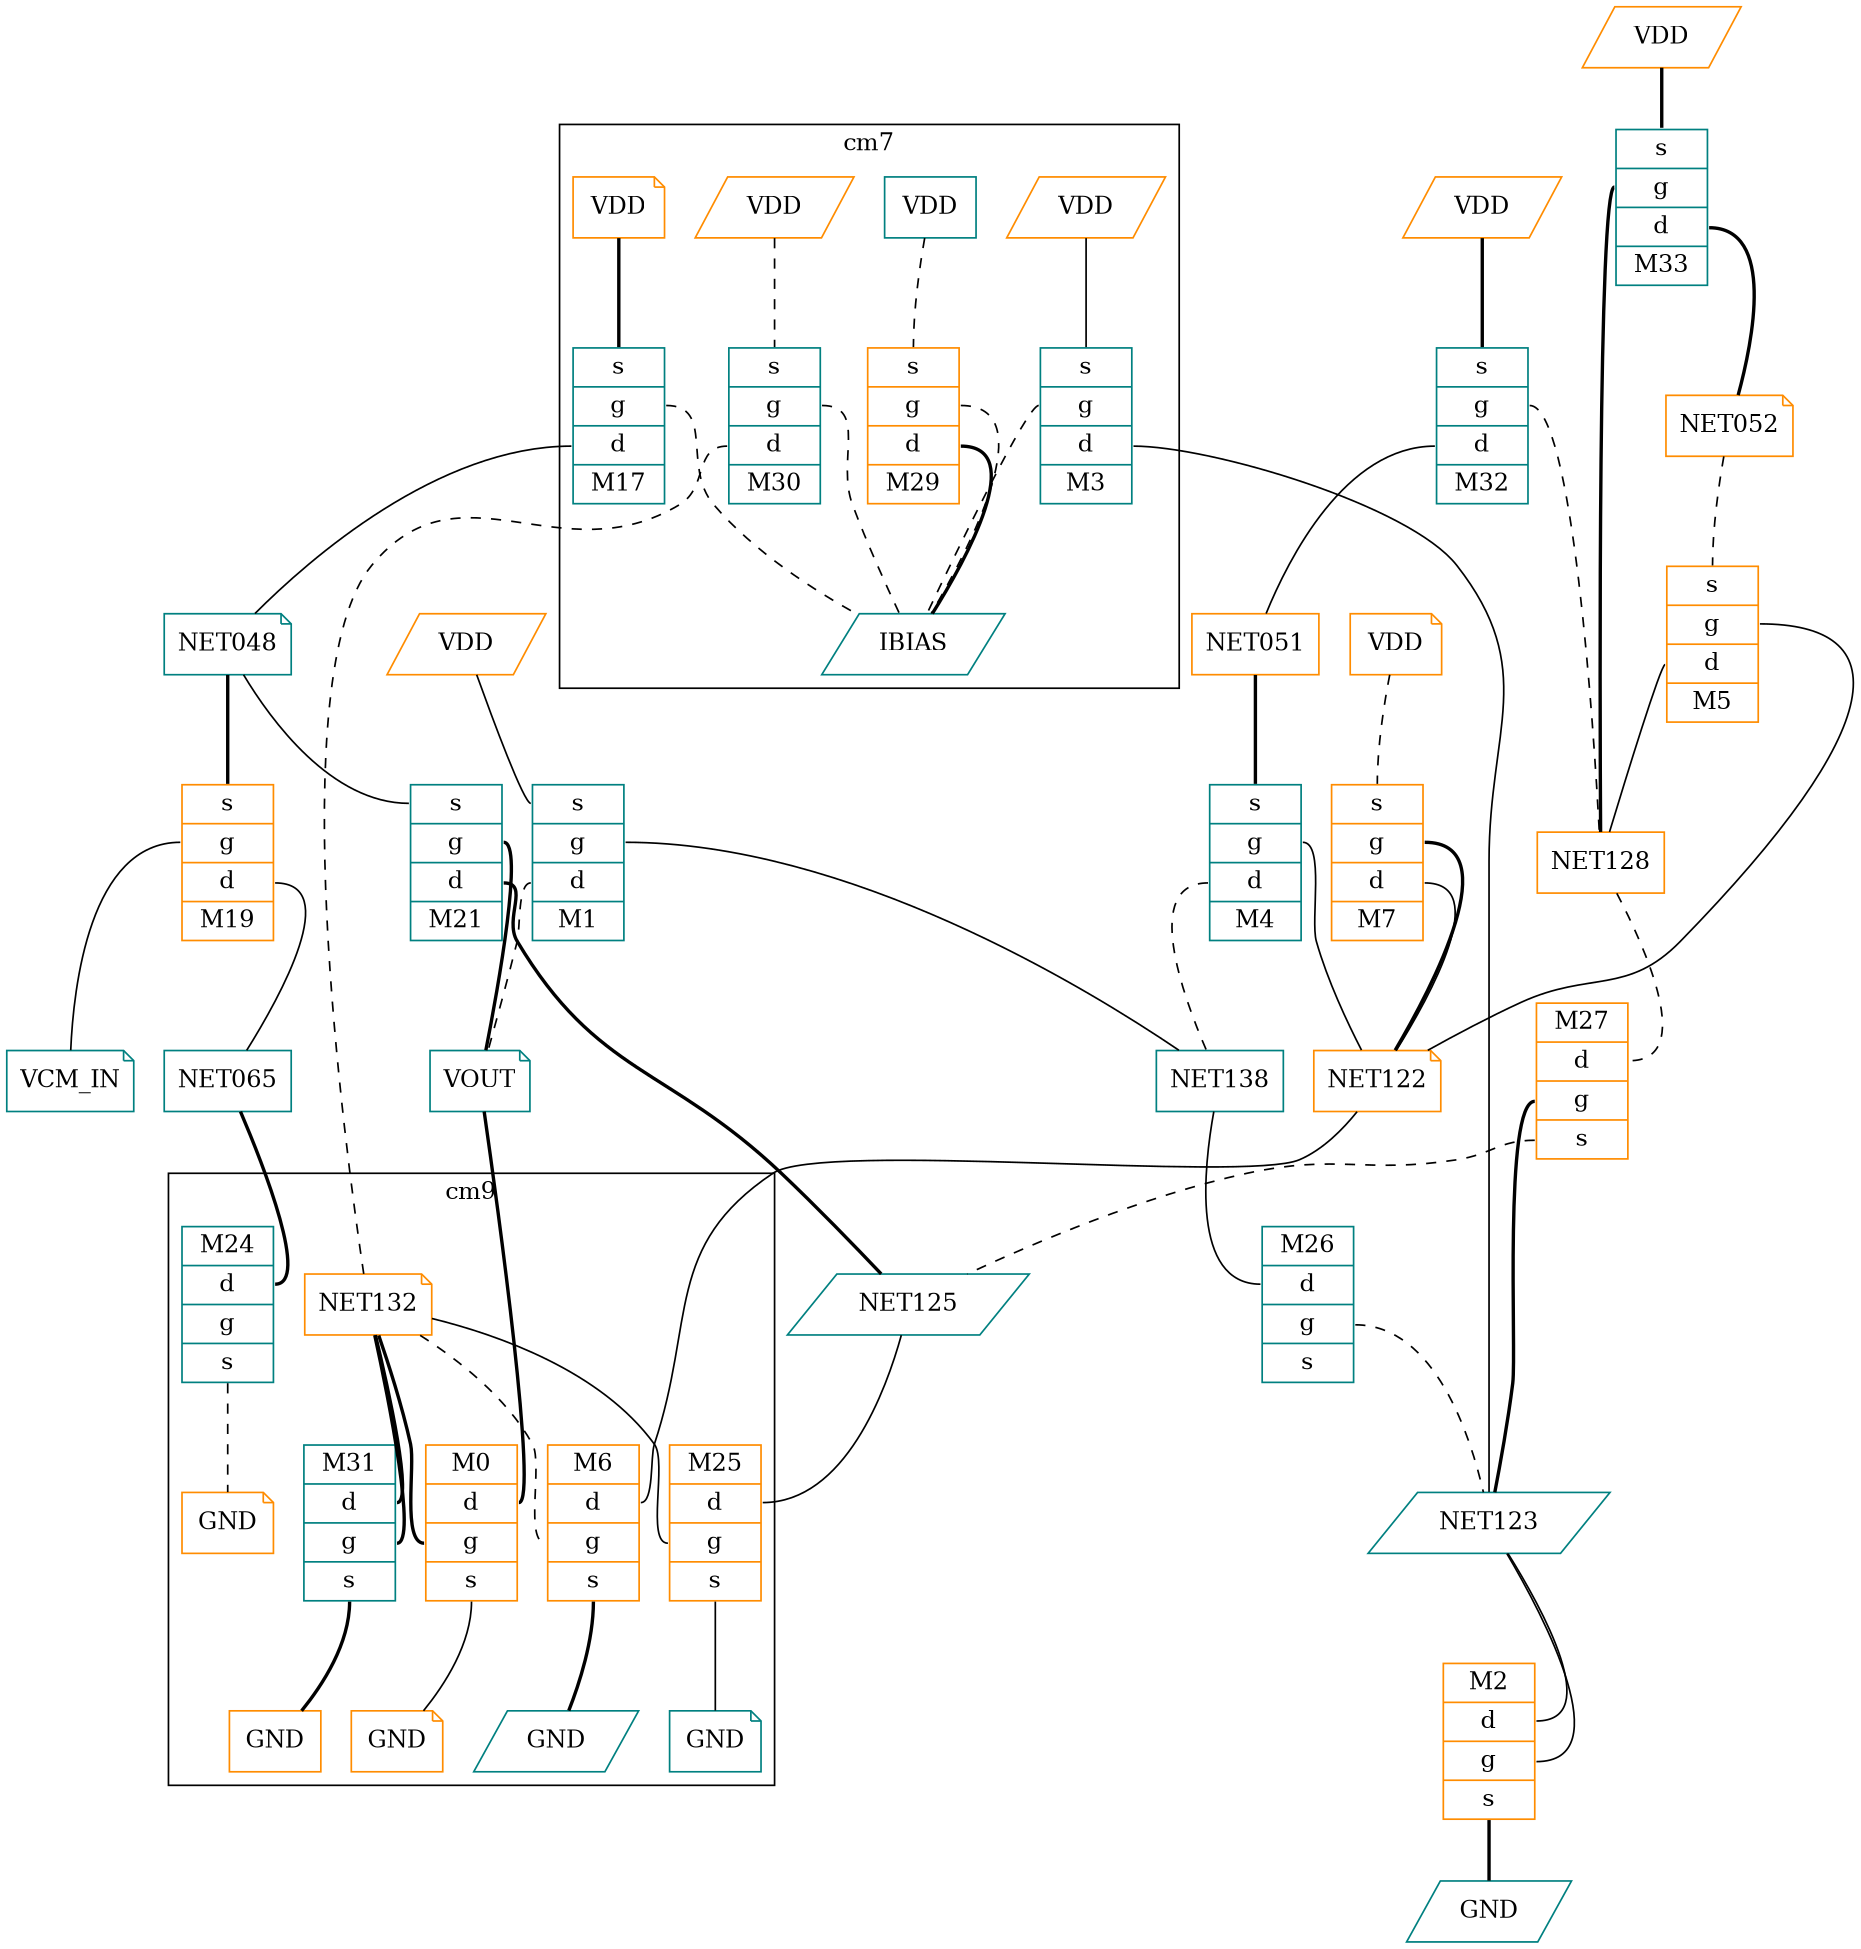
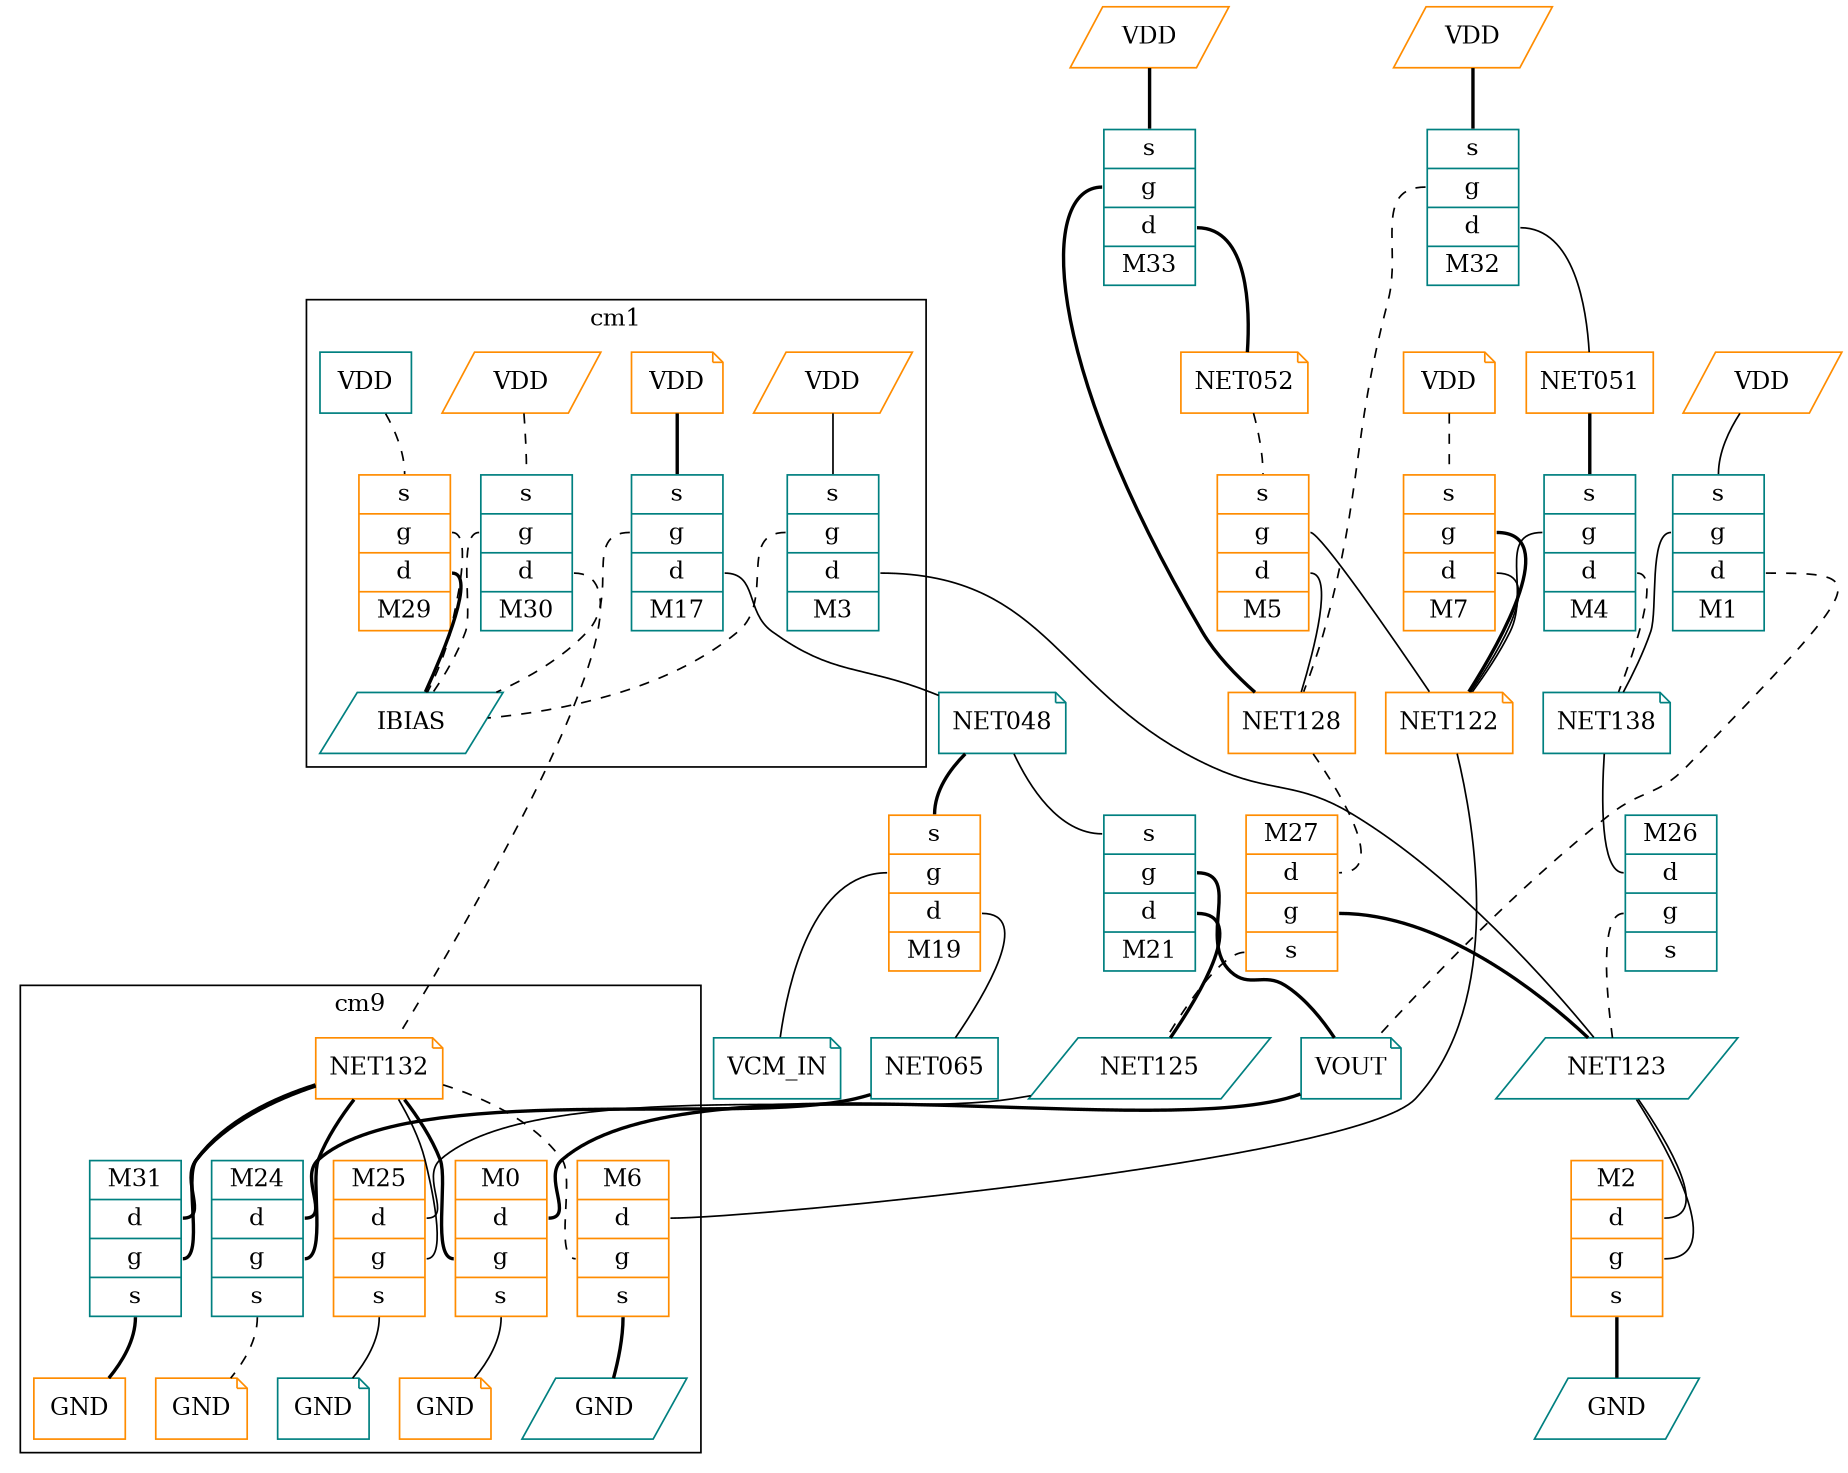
(869, 144) -> (616, 319)
(1220, 1081) -> (1607, 723)
none -> (326, 1143)
